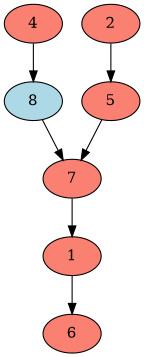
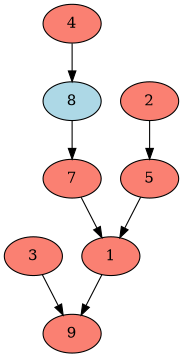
(94, 135) -> (133, 213)
none -> (33, 256)
(72, 334) -> (72, 334)
